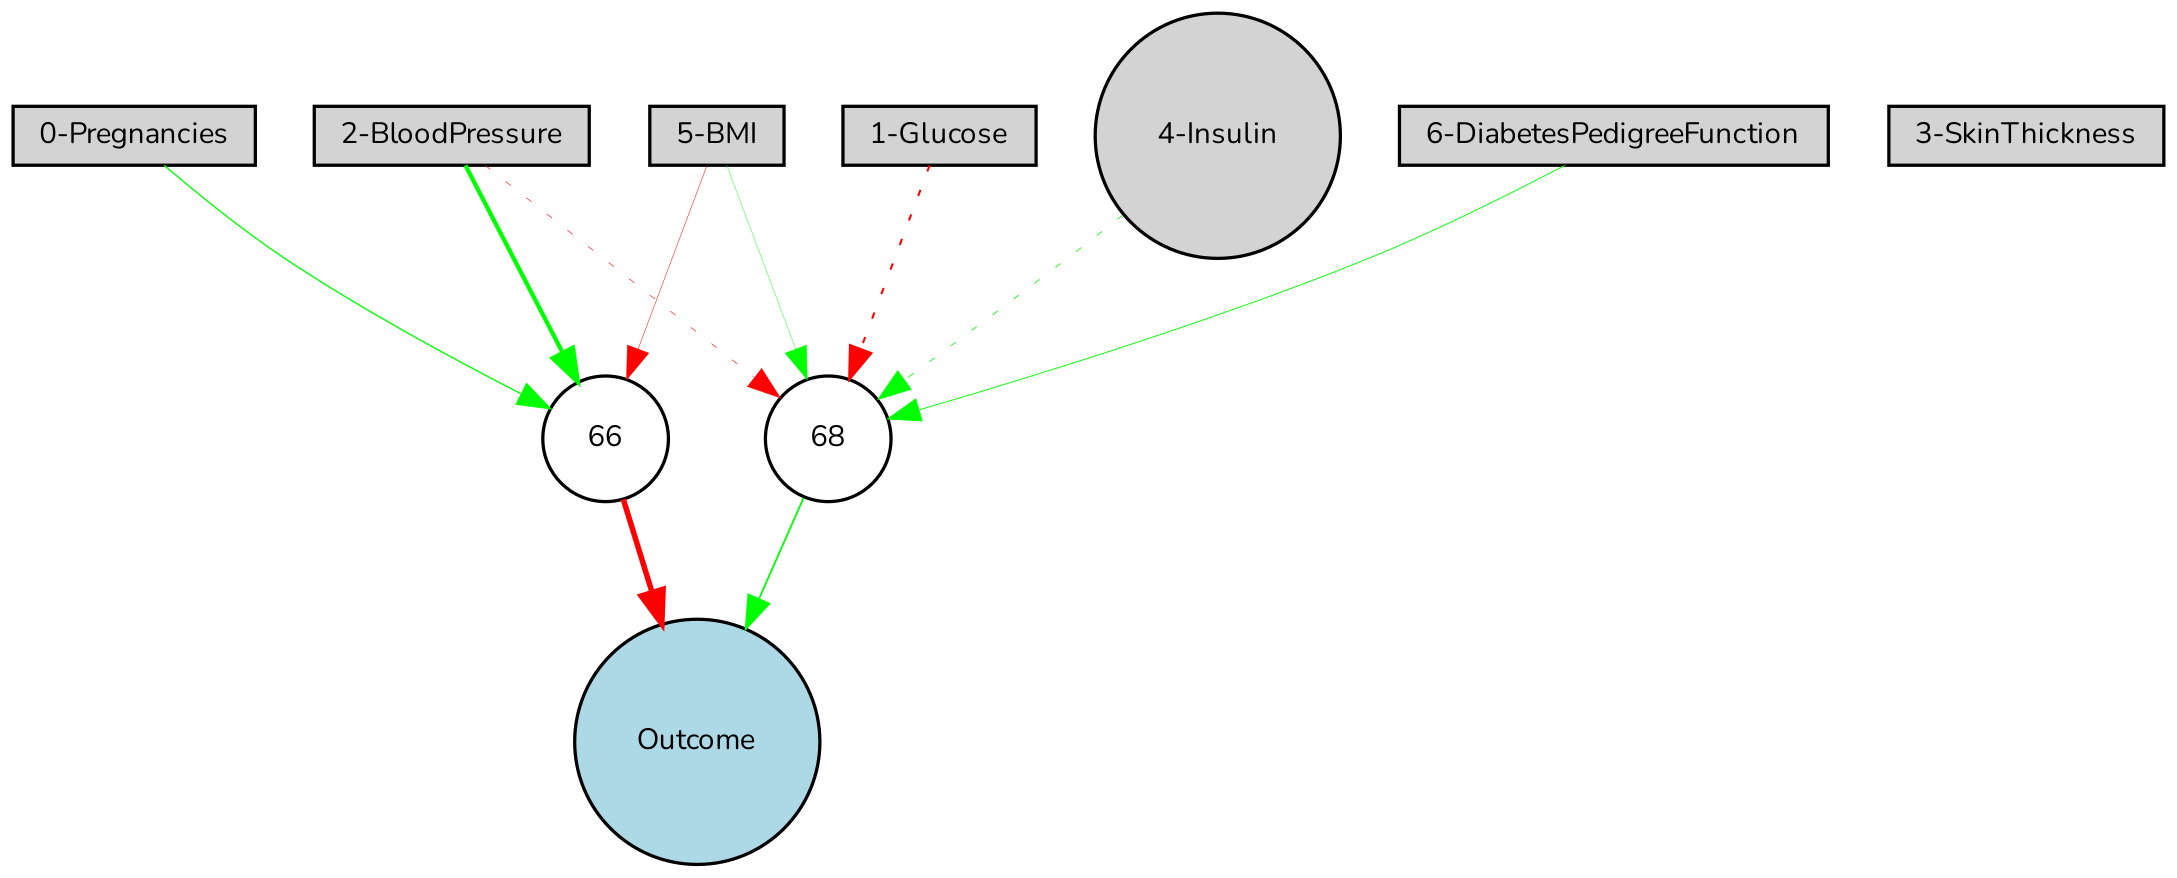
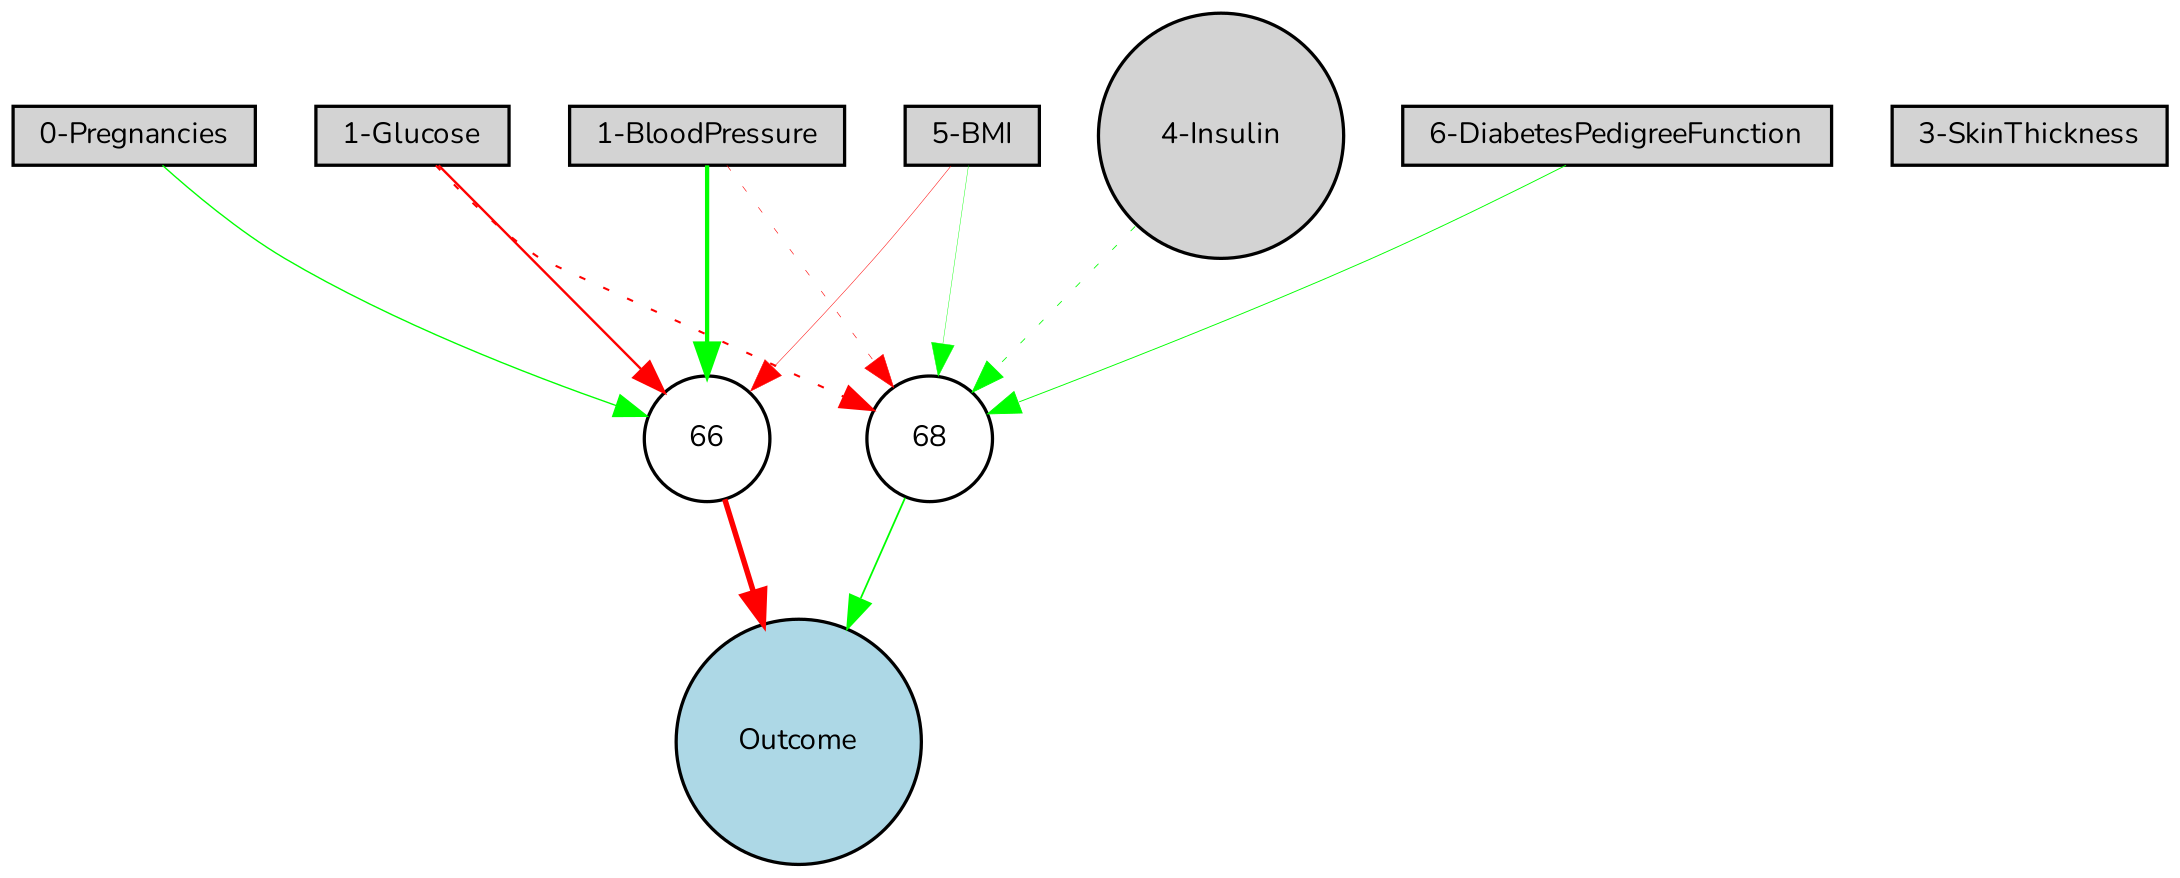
(452, 136) -> (707, 136)
none -> (565, 293)
